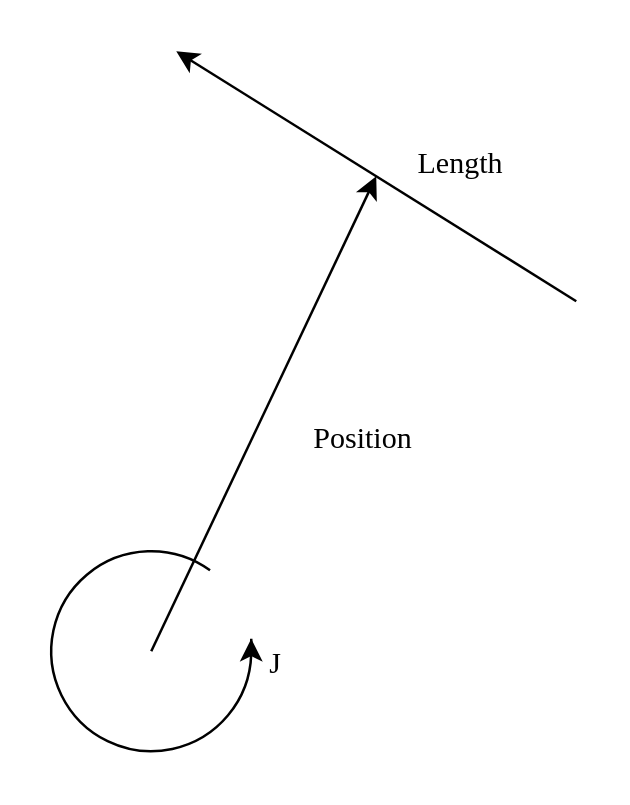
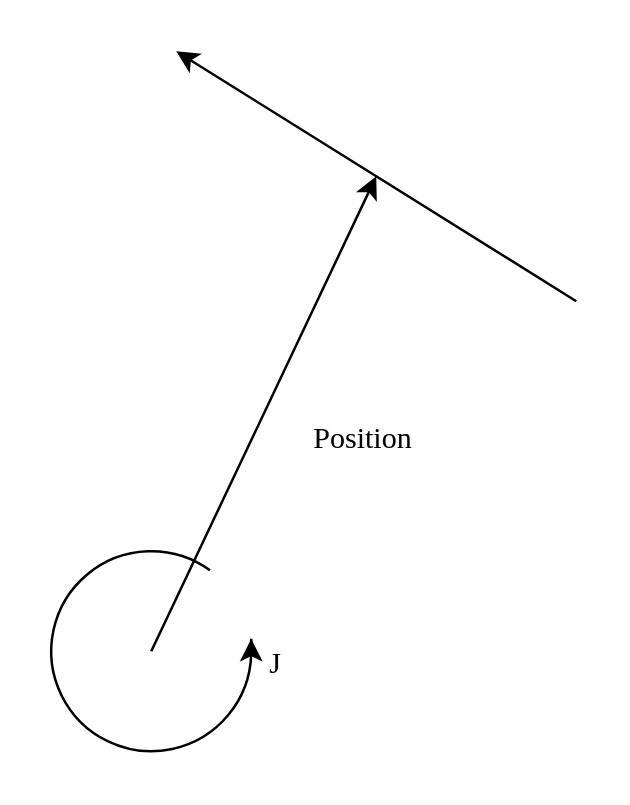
(461, 164) -> none
